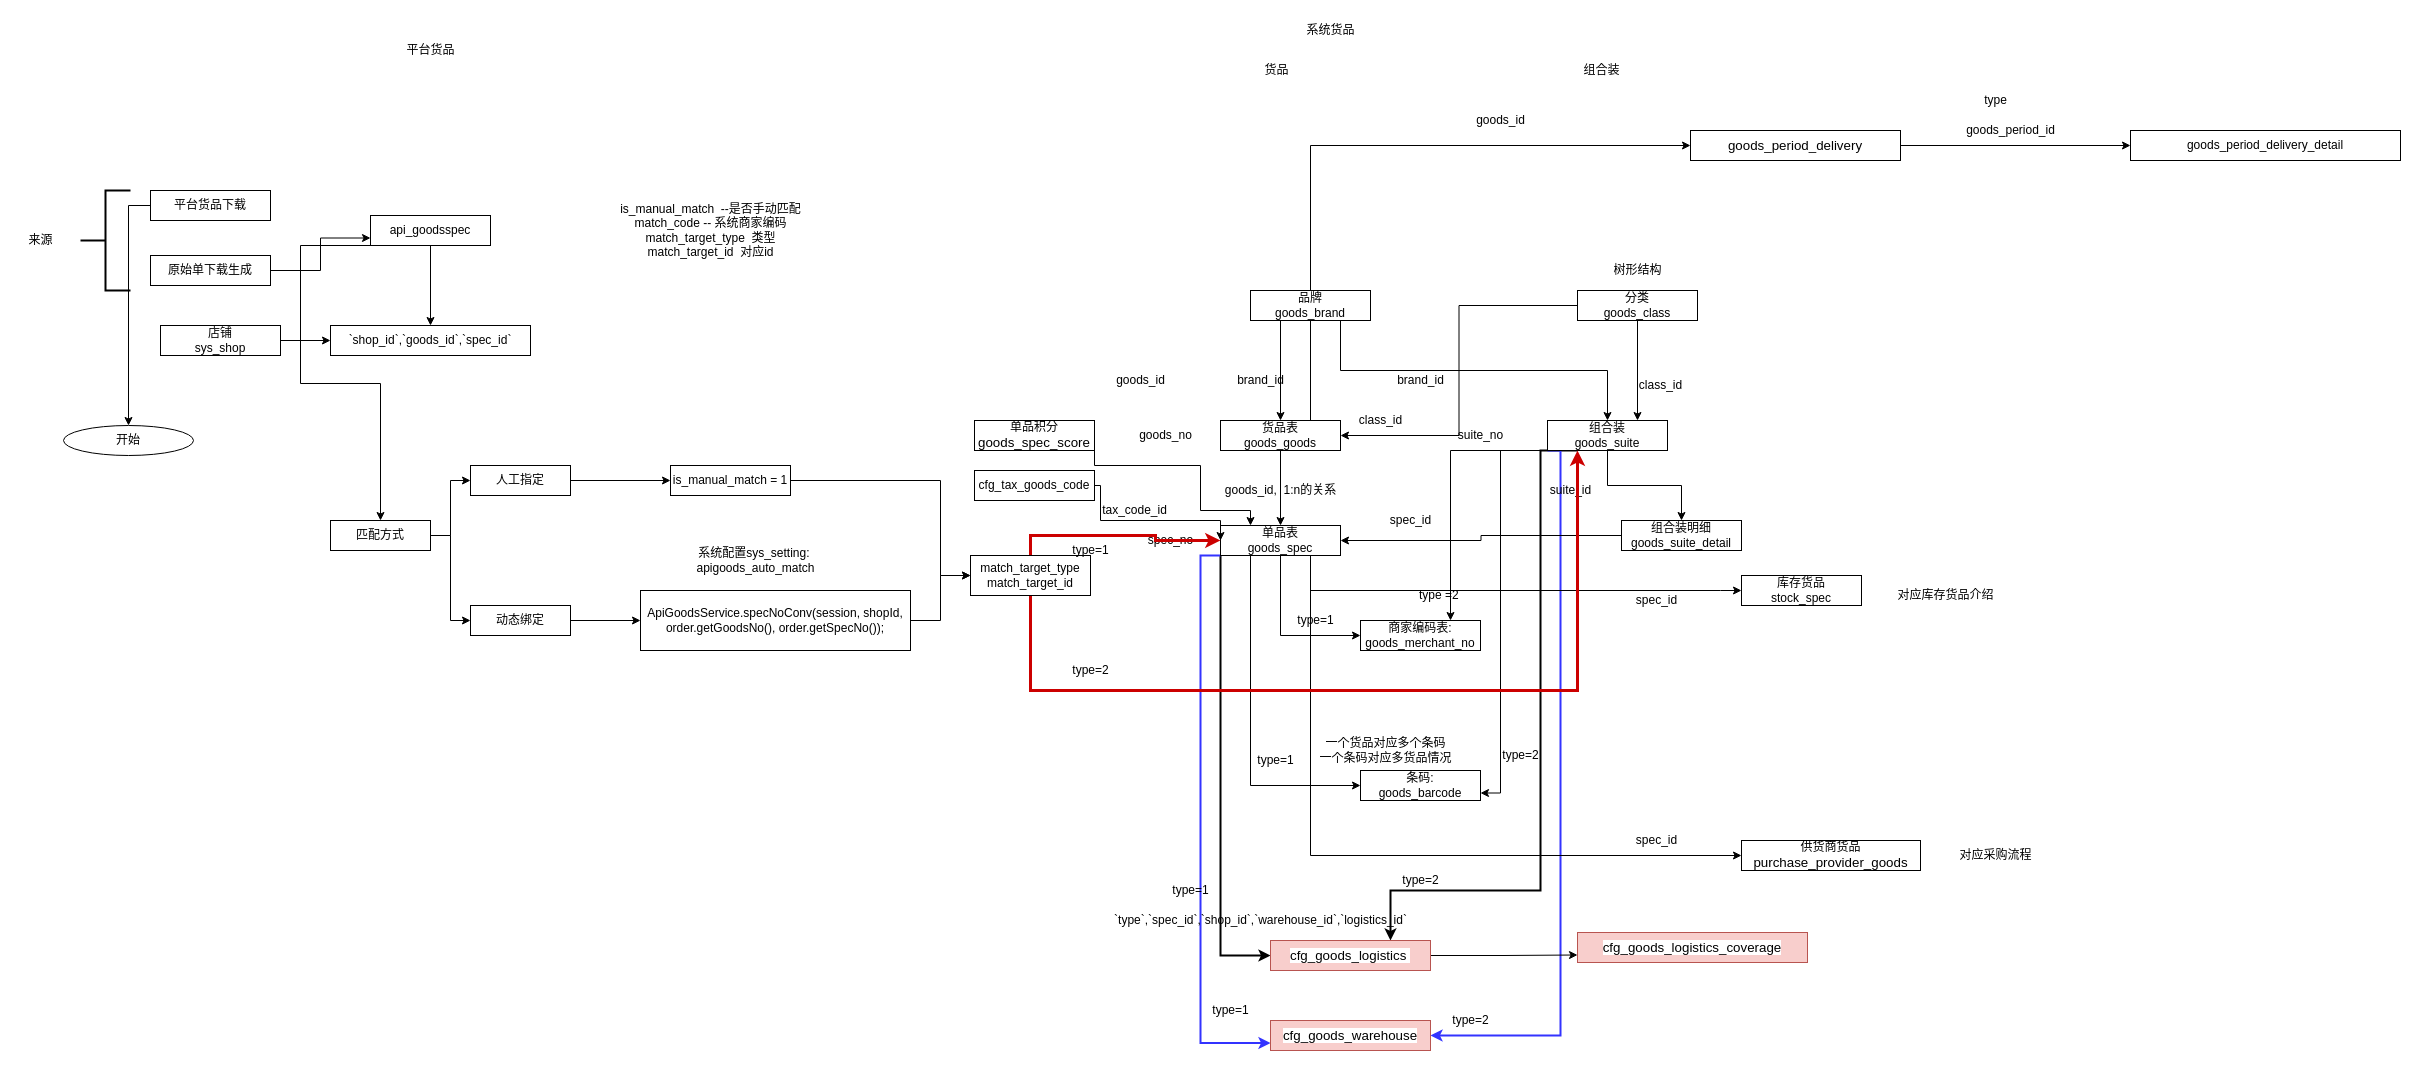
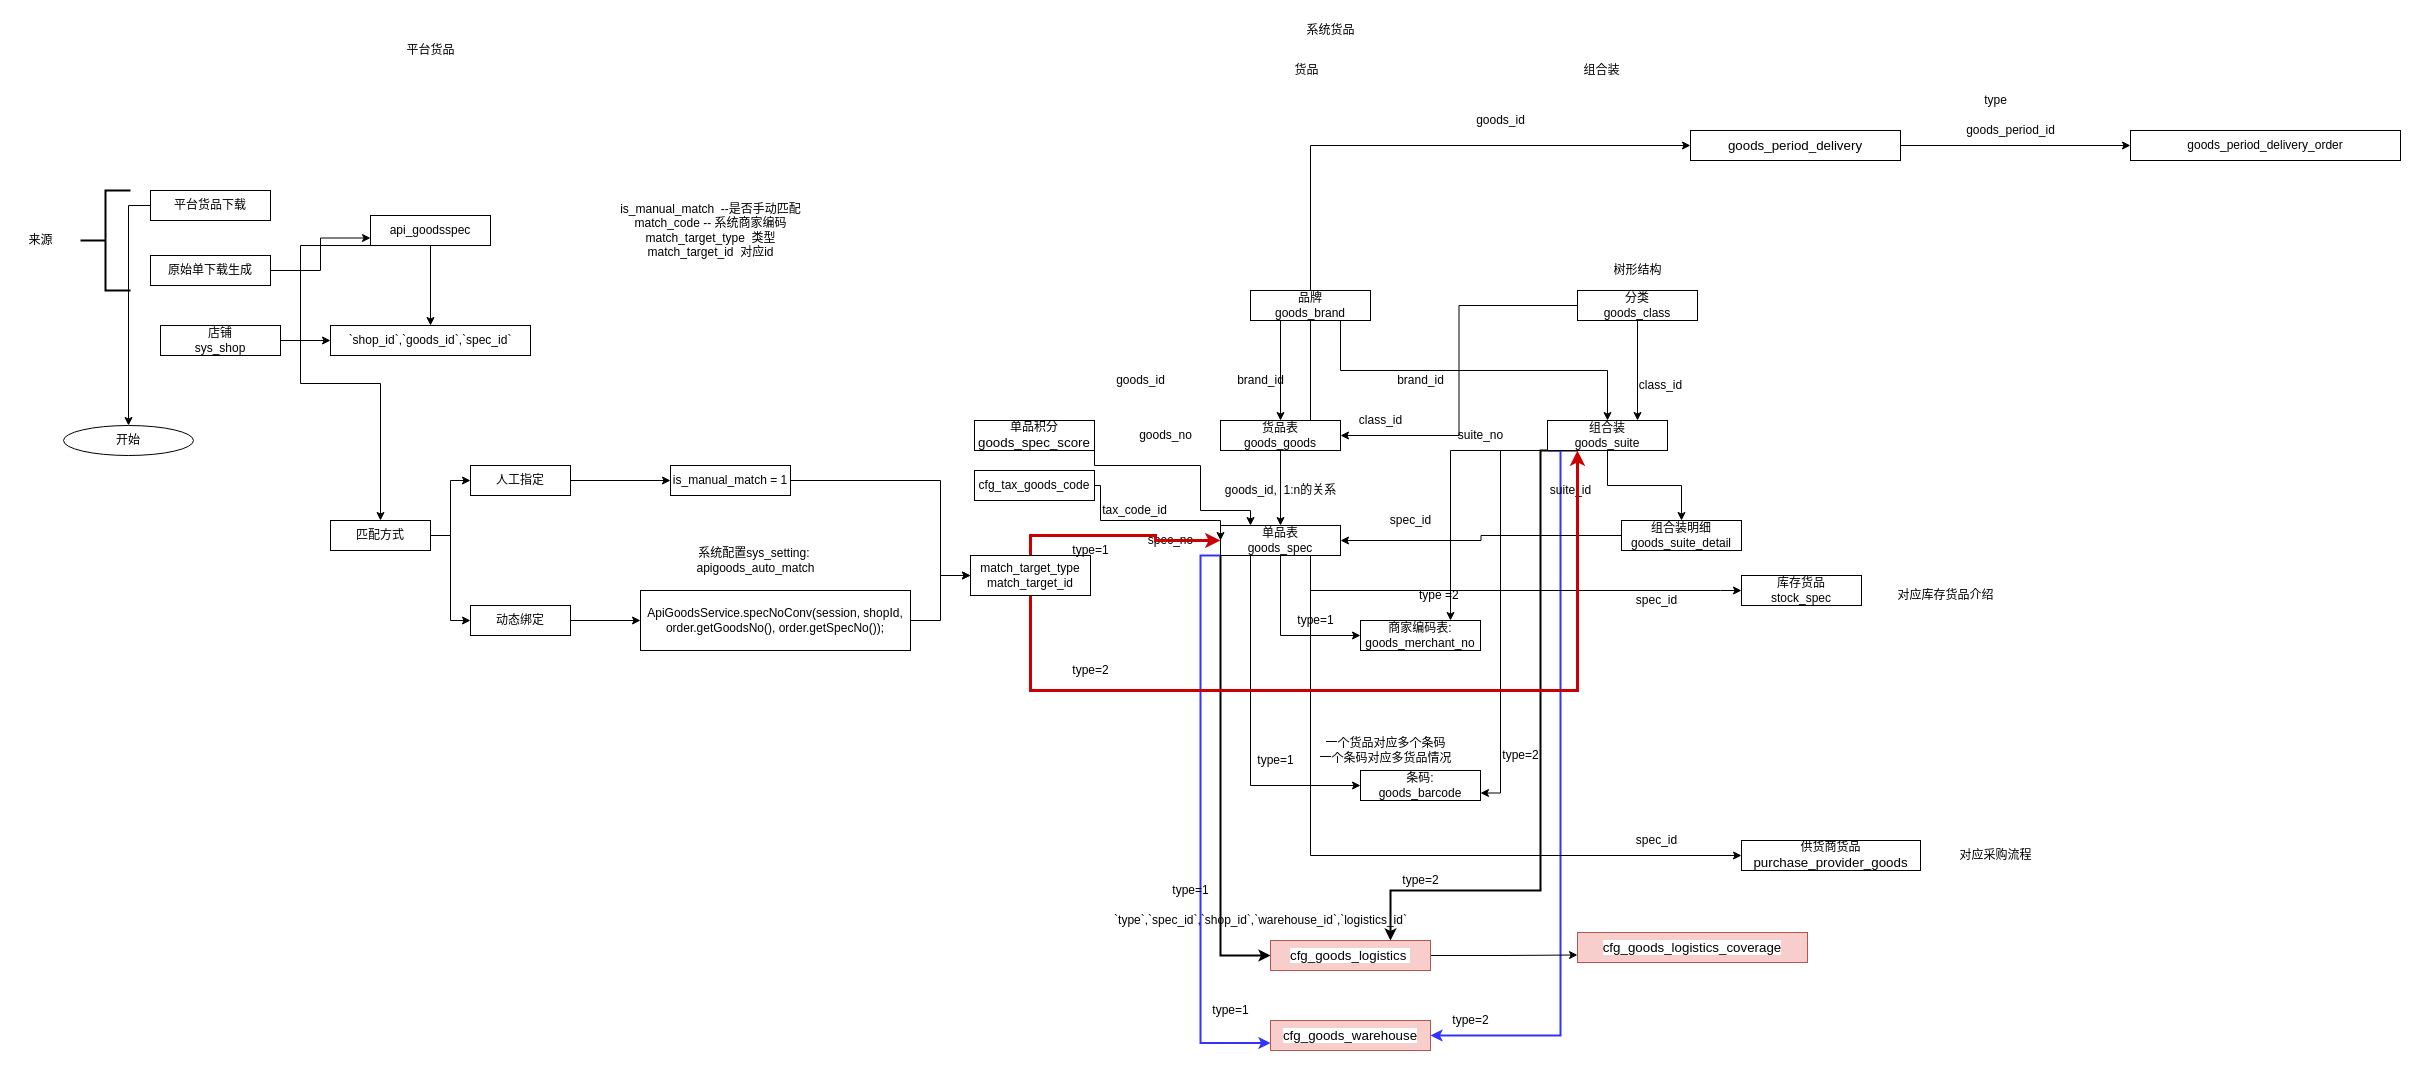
(1277, 71) -> (1307, 71)
(2266, 146) -> (2266, 146)
